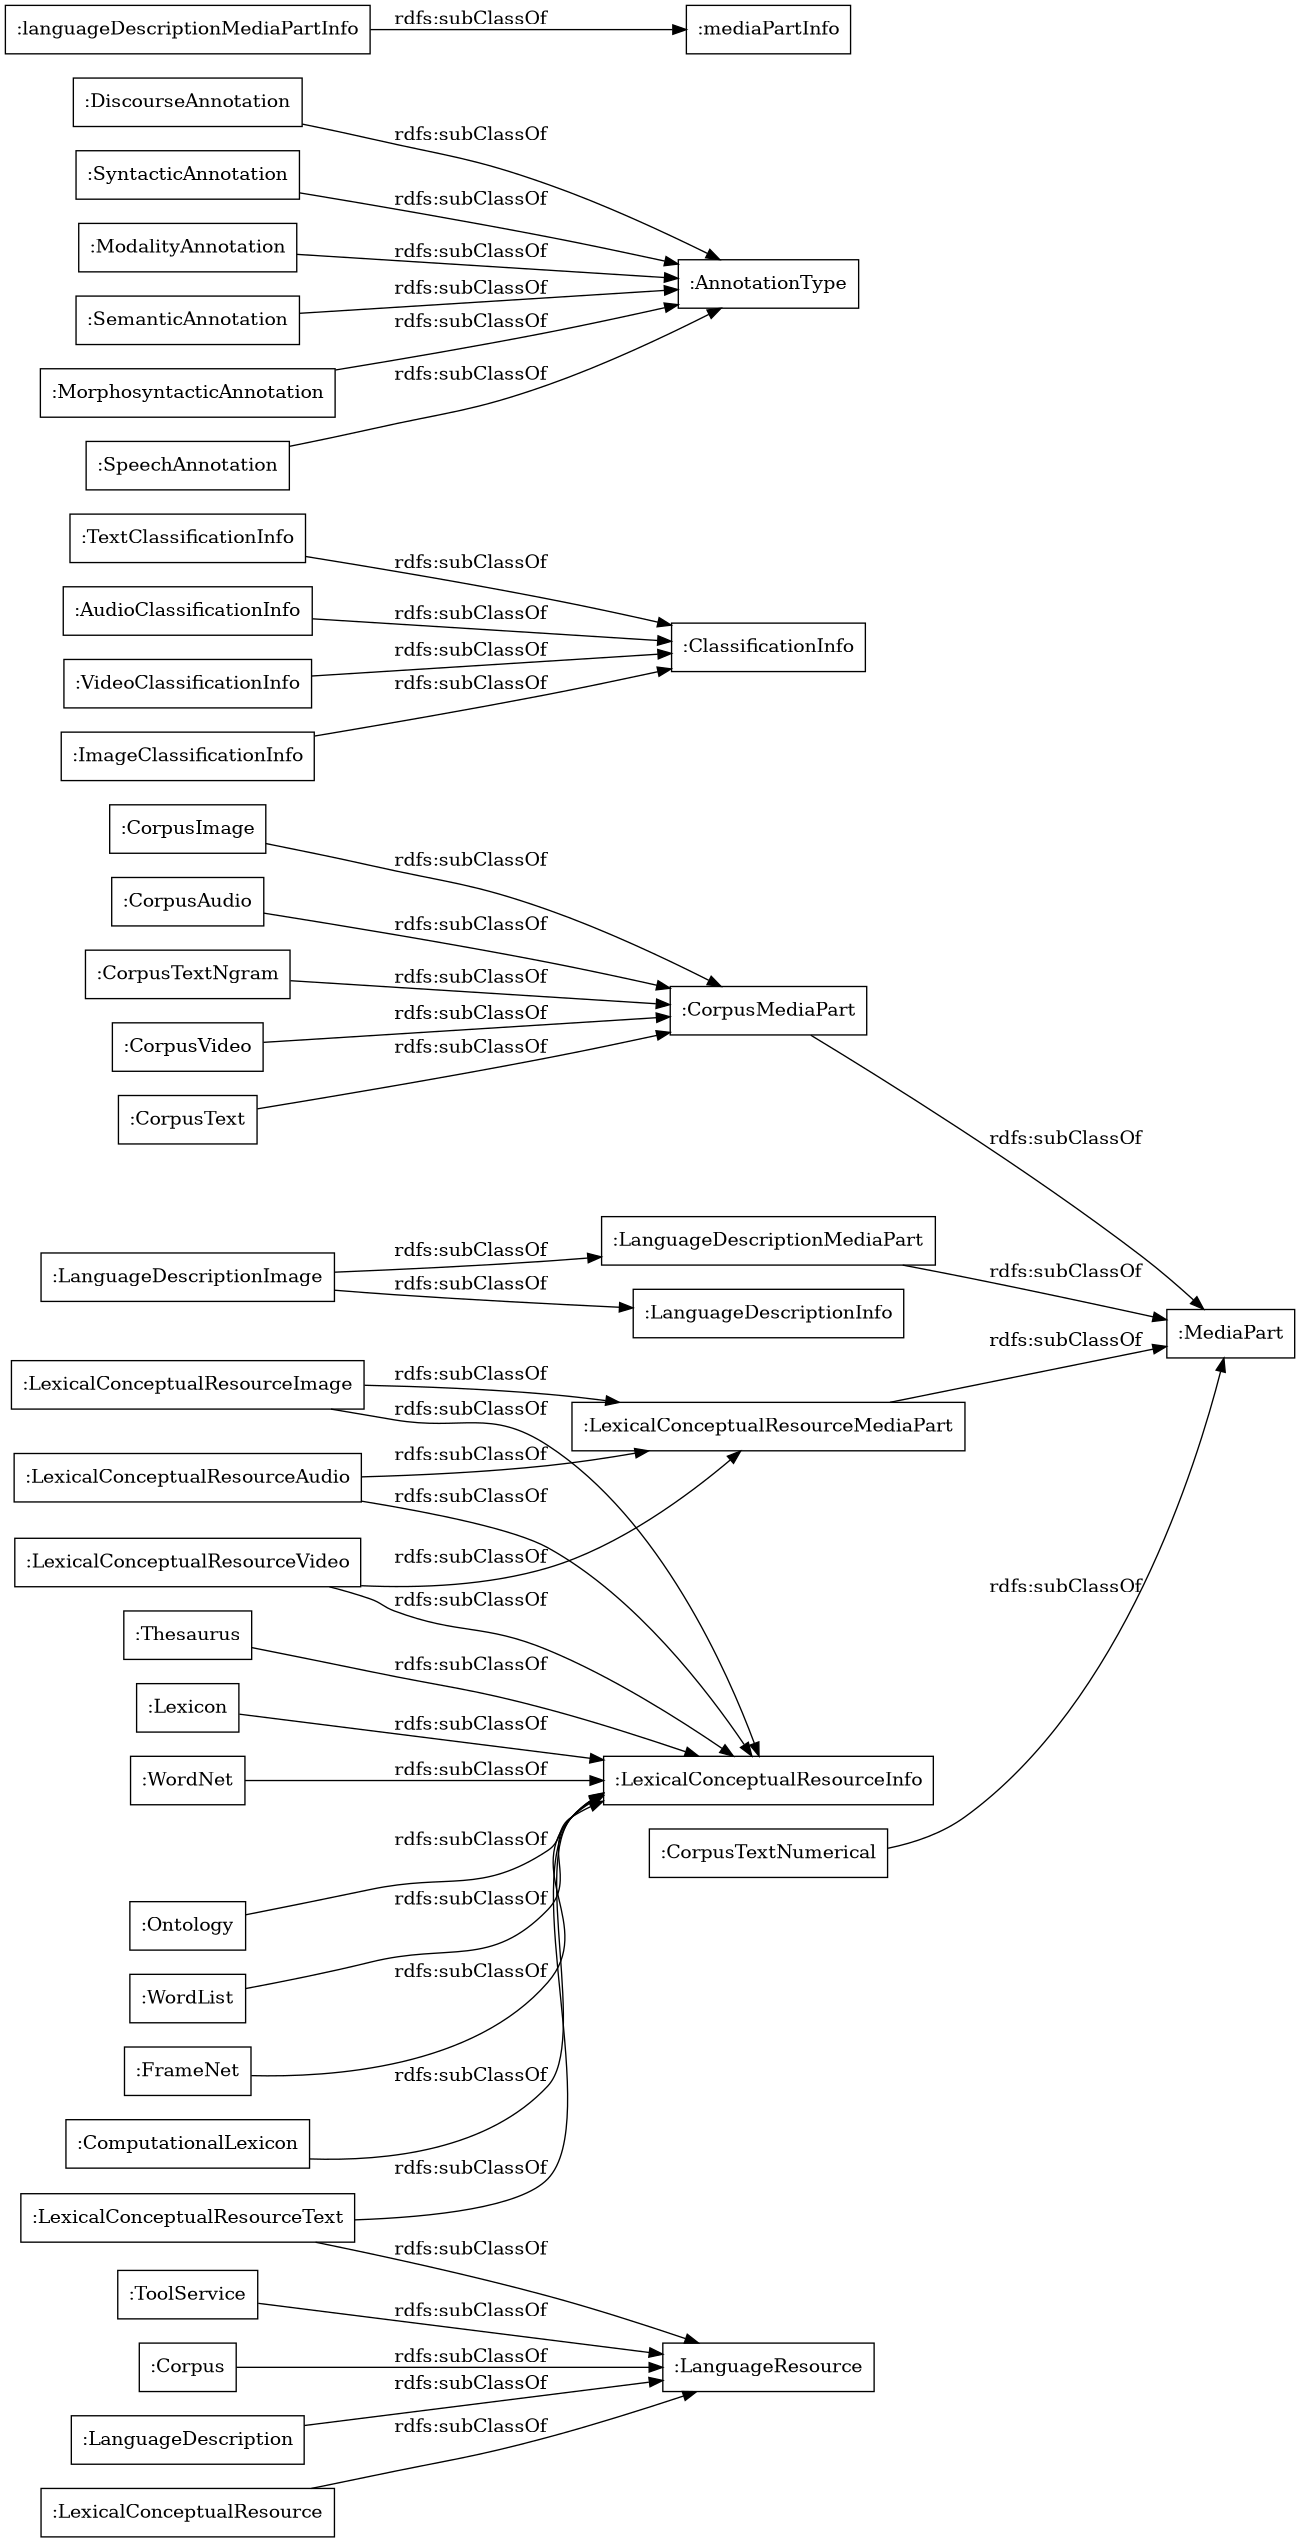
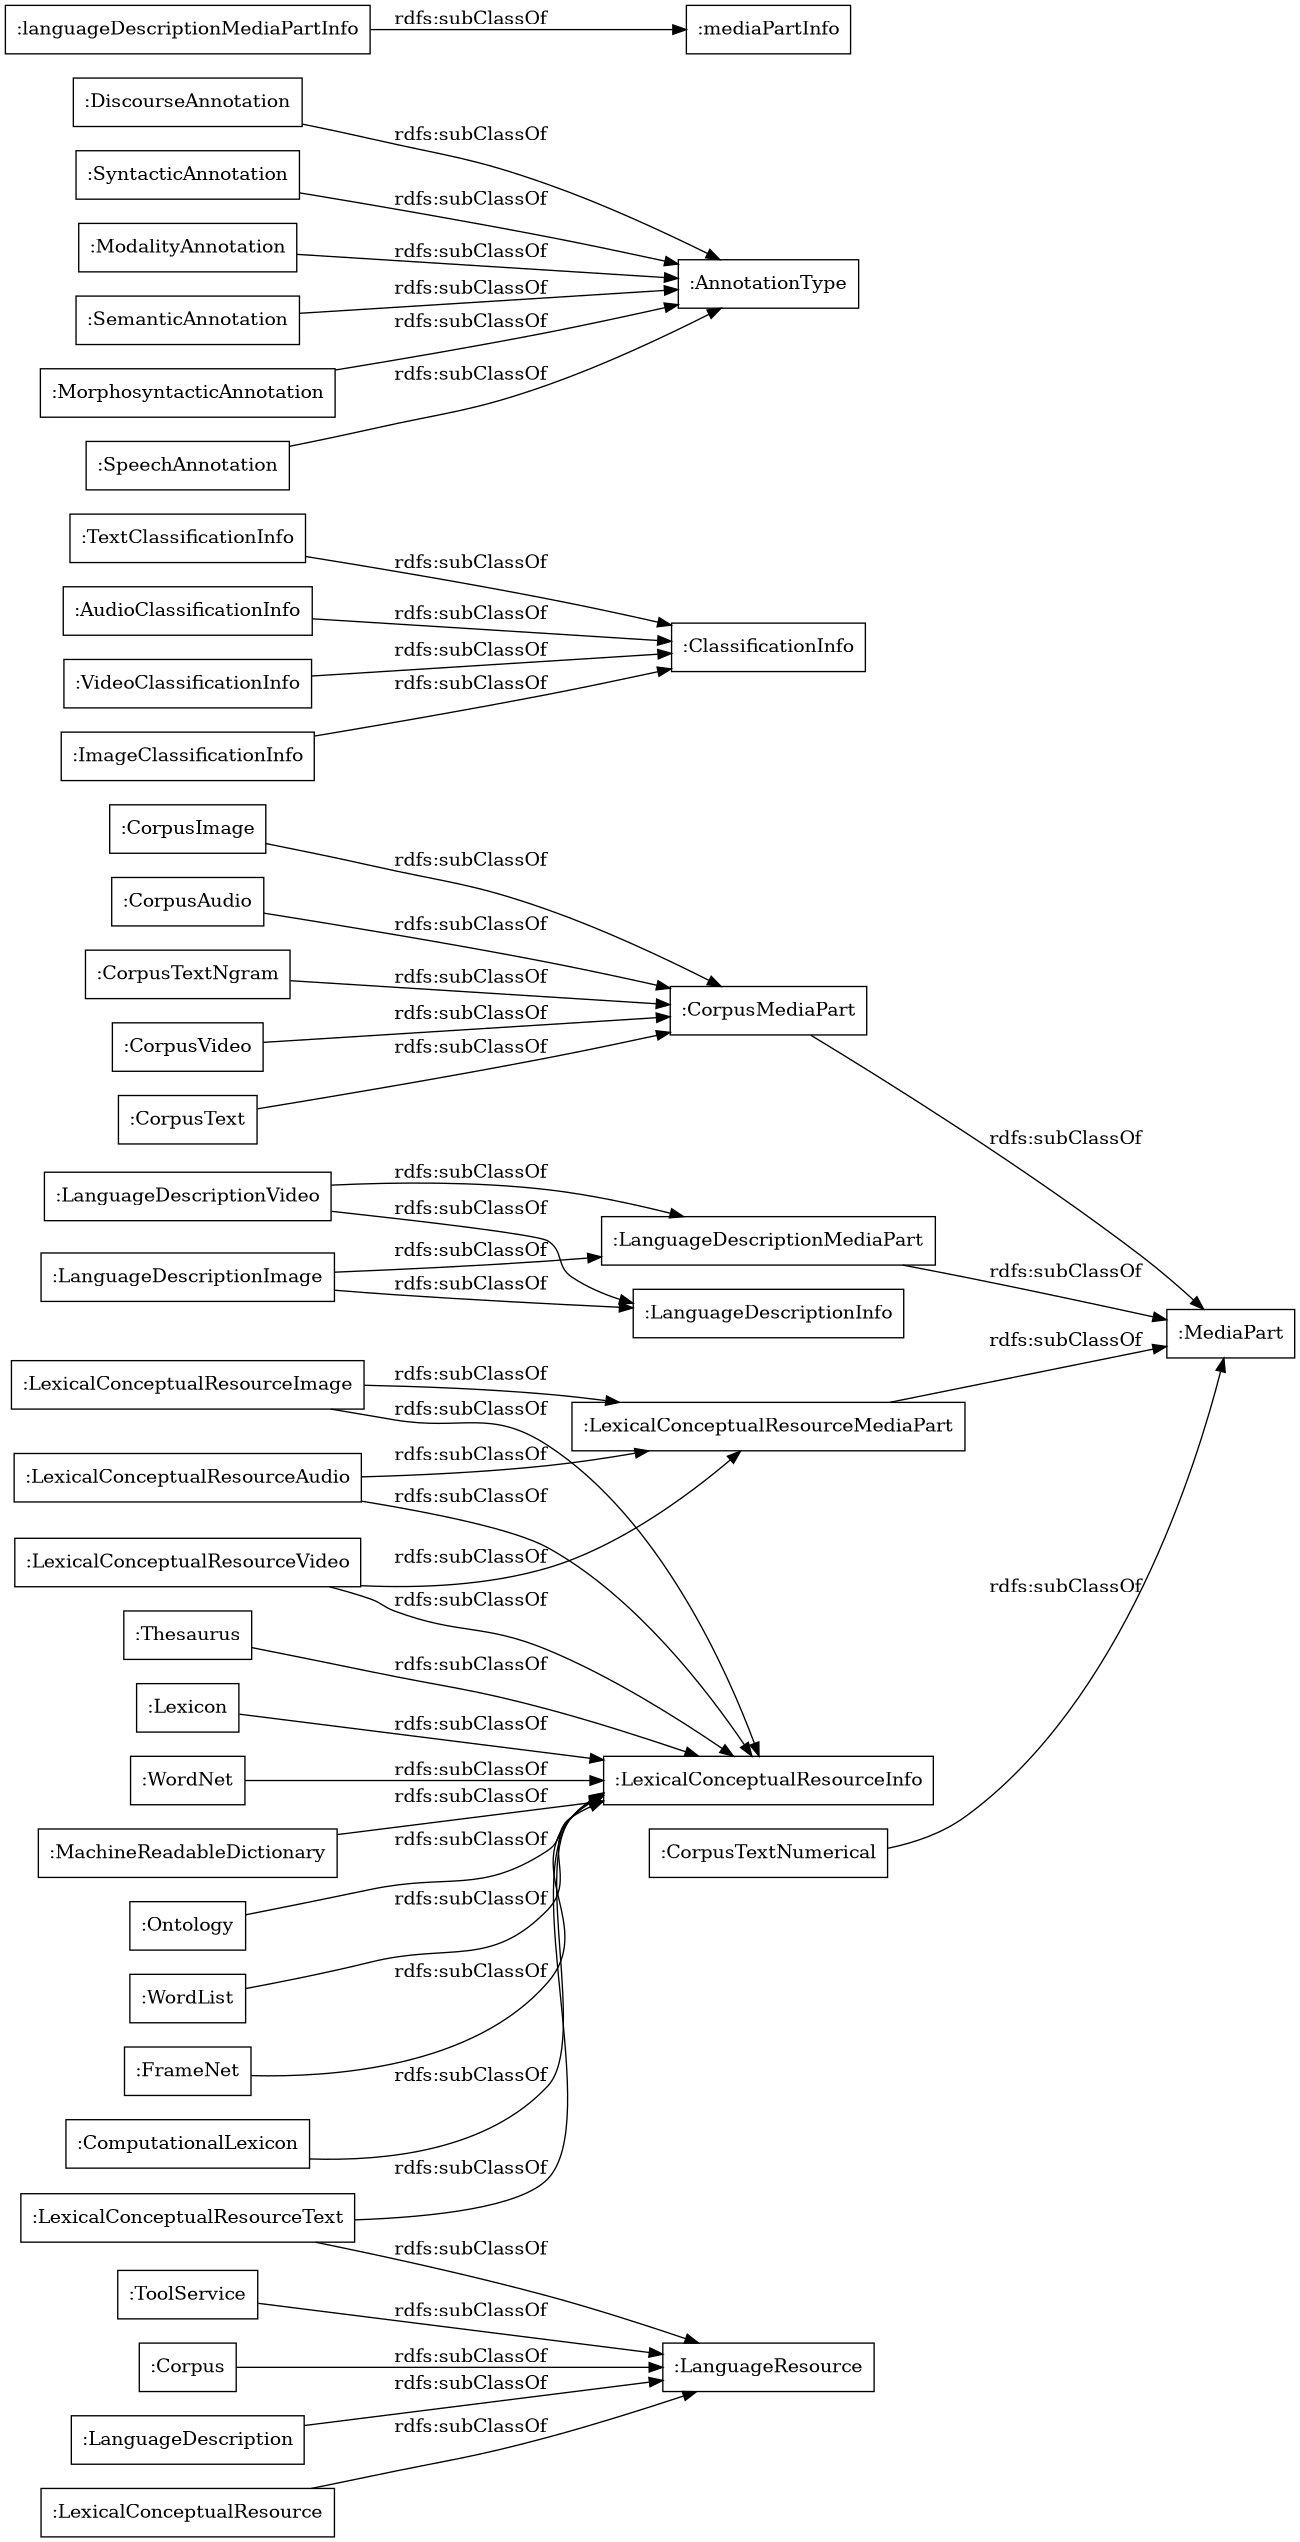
none -> (188, 1196)
none -> (188, 1853)
